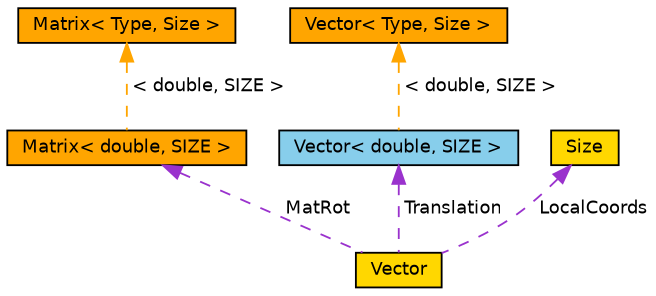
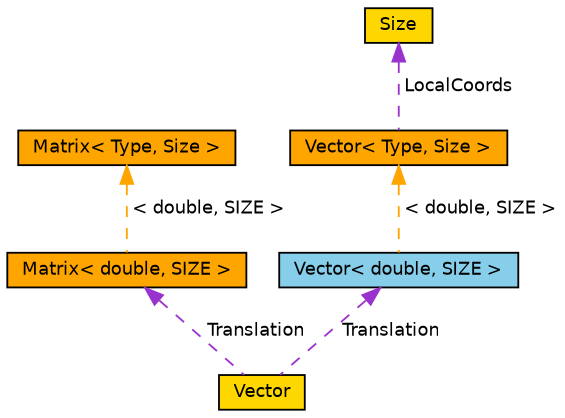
(316, 209) -> (254, 331)
(504, 223) -> (399, 96)
